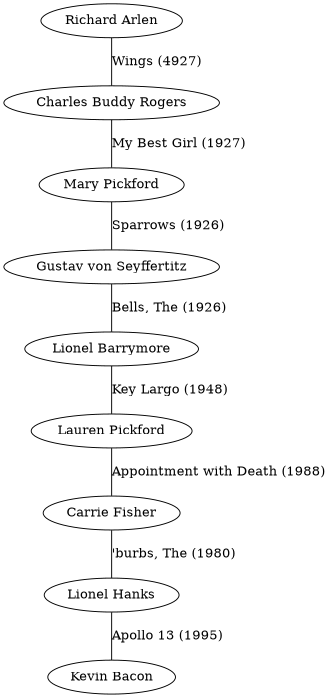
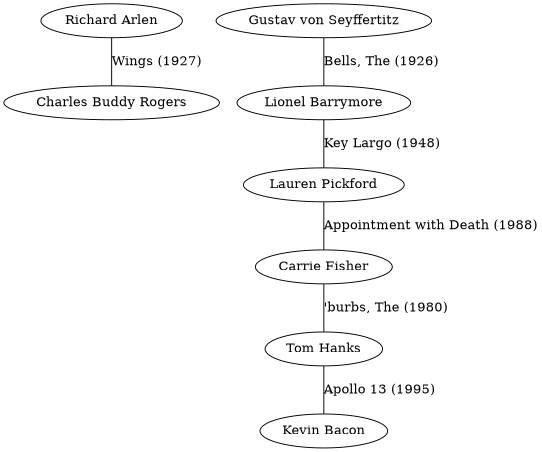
(157, 62) -> (157, 62)
(112, 185) -> none
(112, 595) -> (324, 349)
